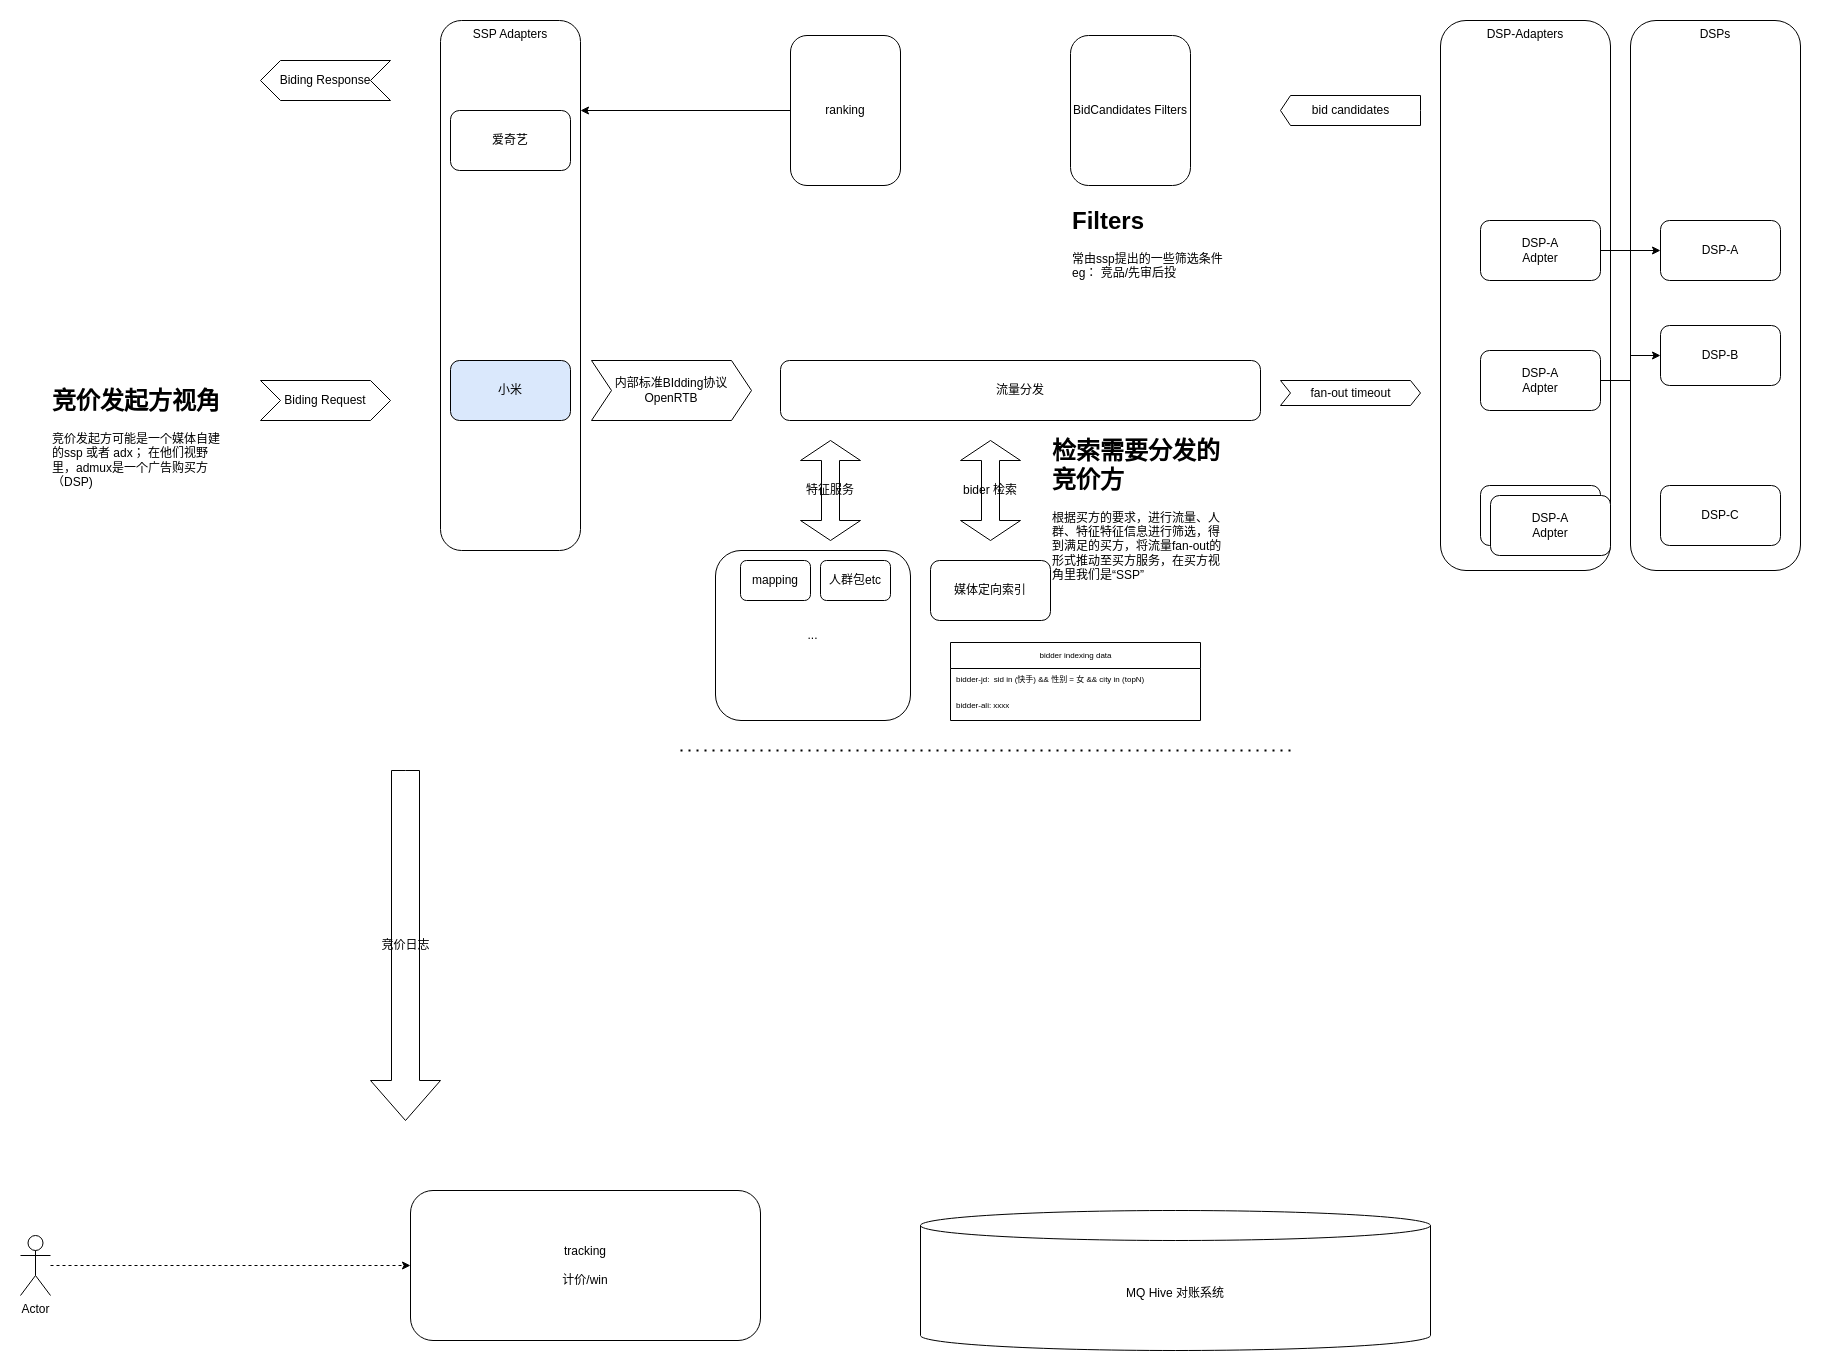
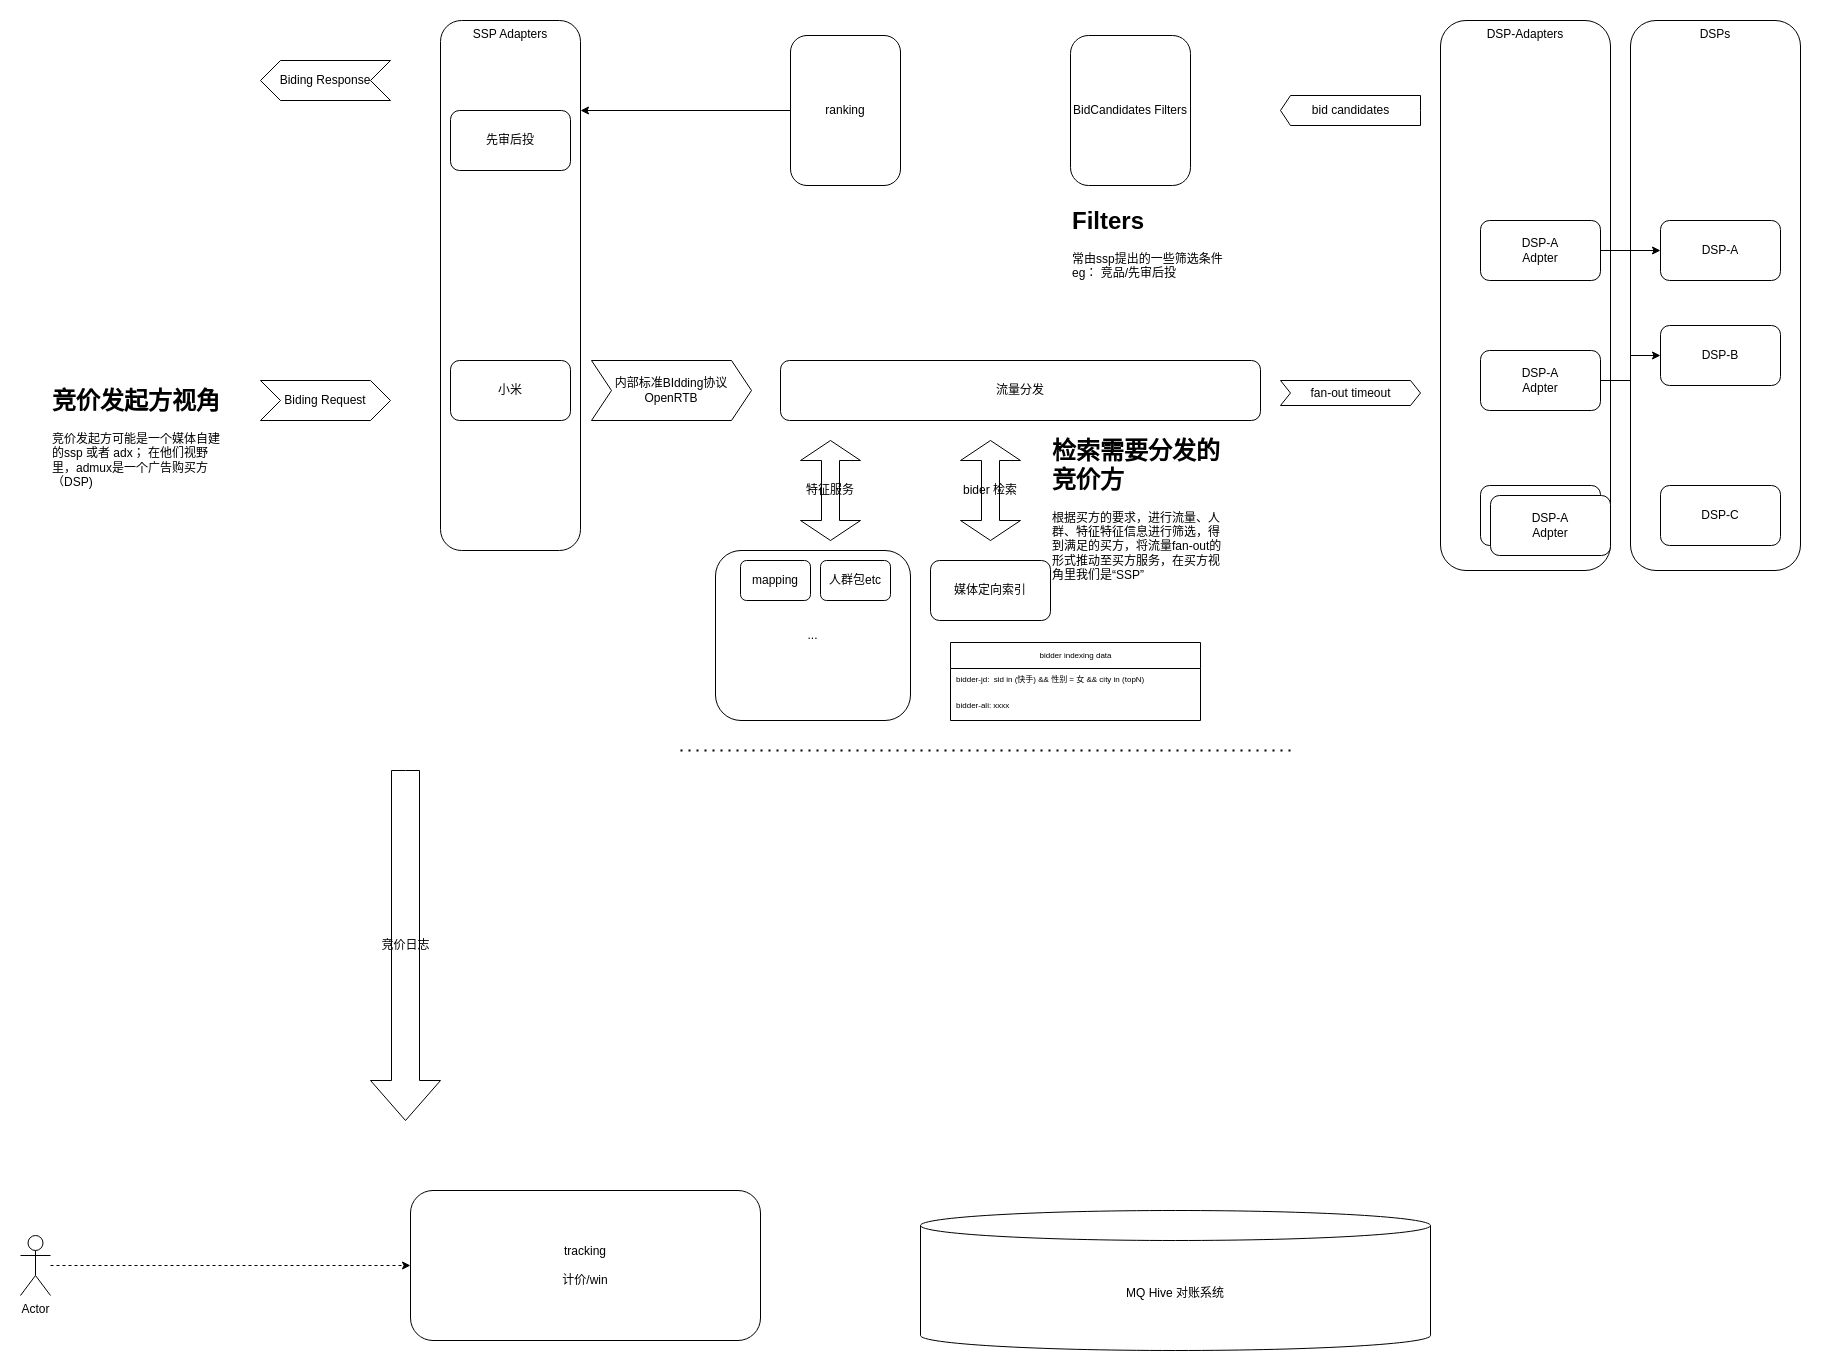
(511, 141) -> (511, 141)
(511, 391) -> (511, 391)
